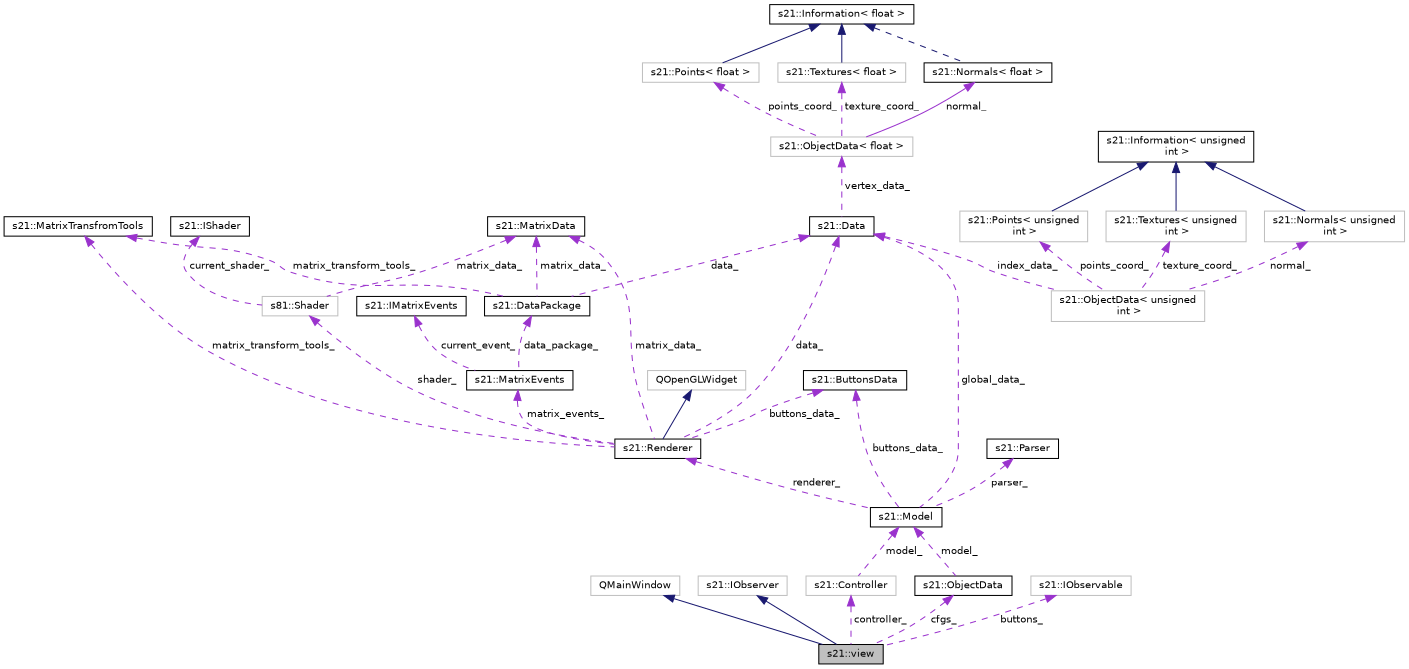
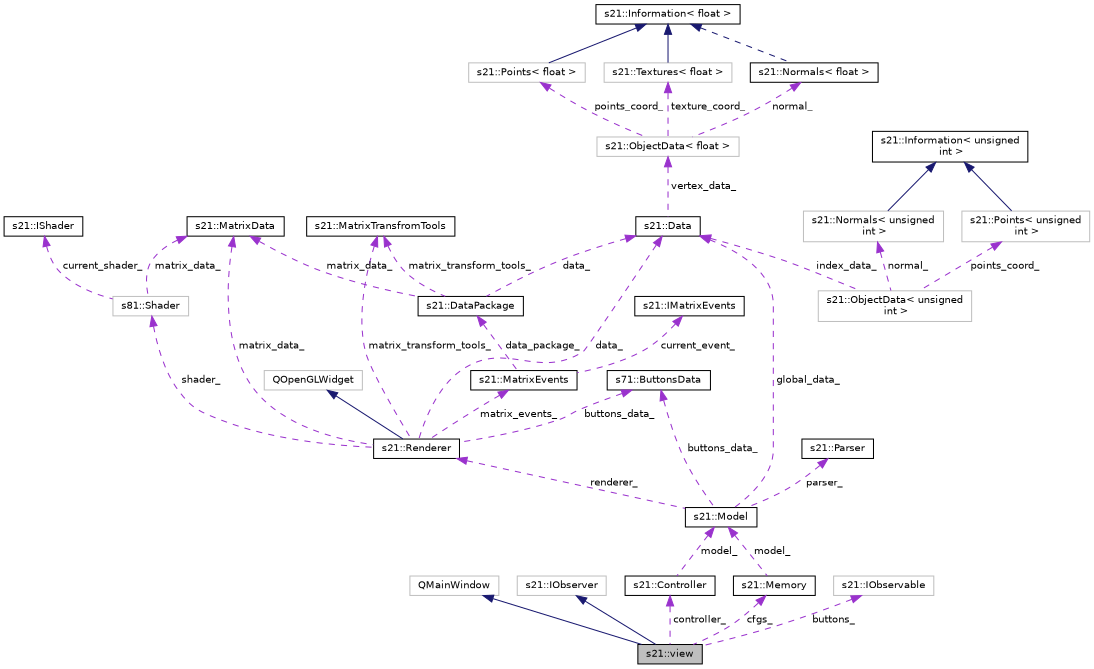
(917, 116) -> (744, 116)
(1176, 226) -> none
(855, 380) -> (659, 380)
(851, 586) -> (670, 586)
(963, 586) -> (774, 586)
